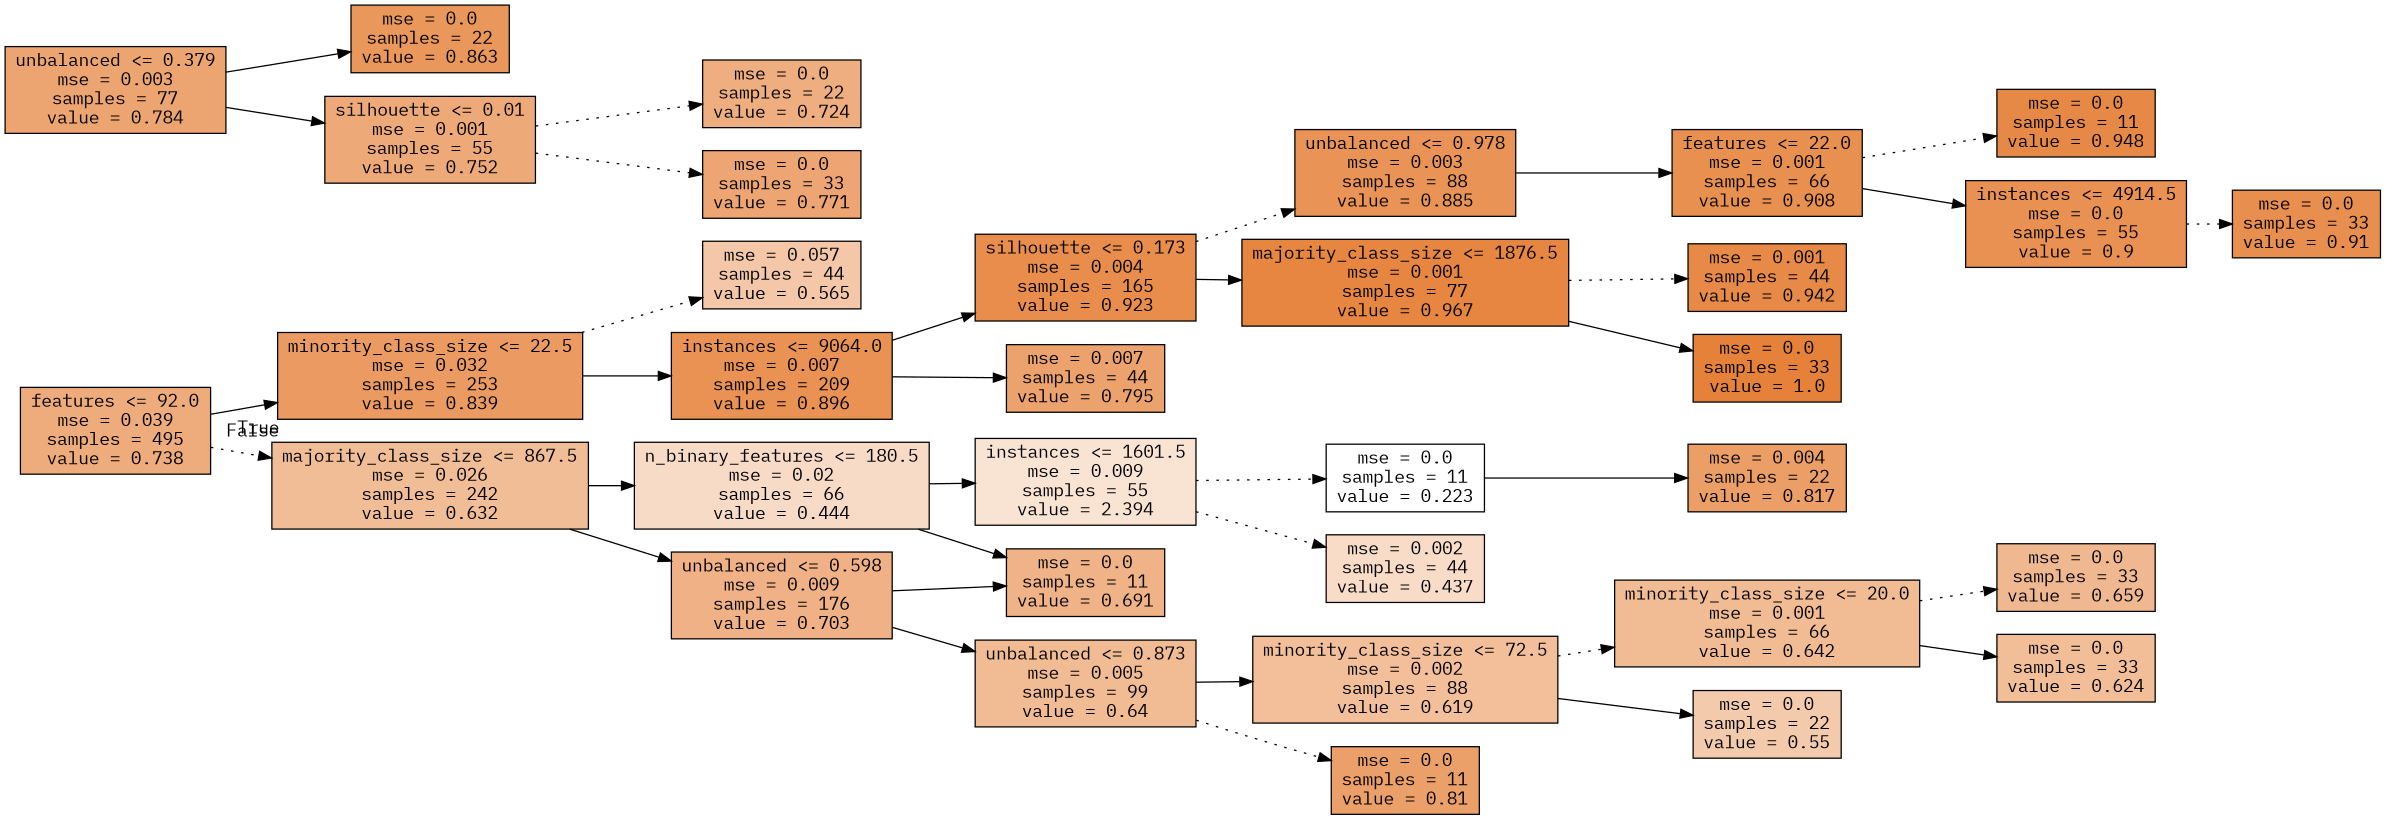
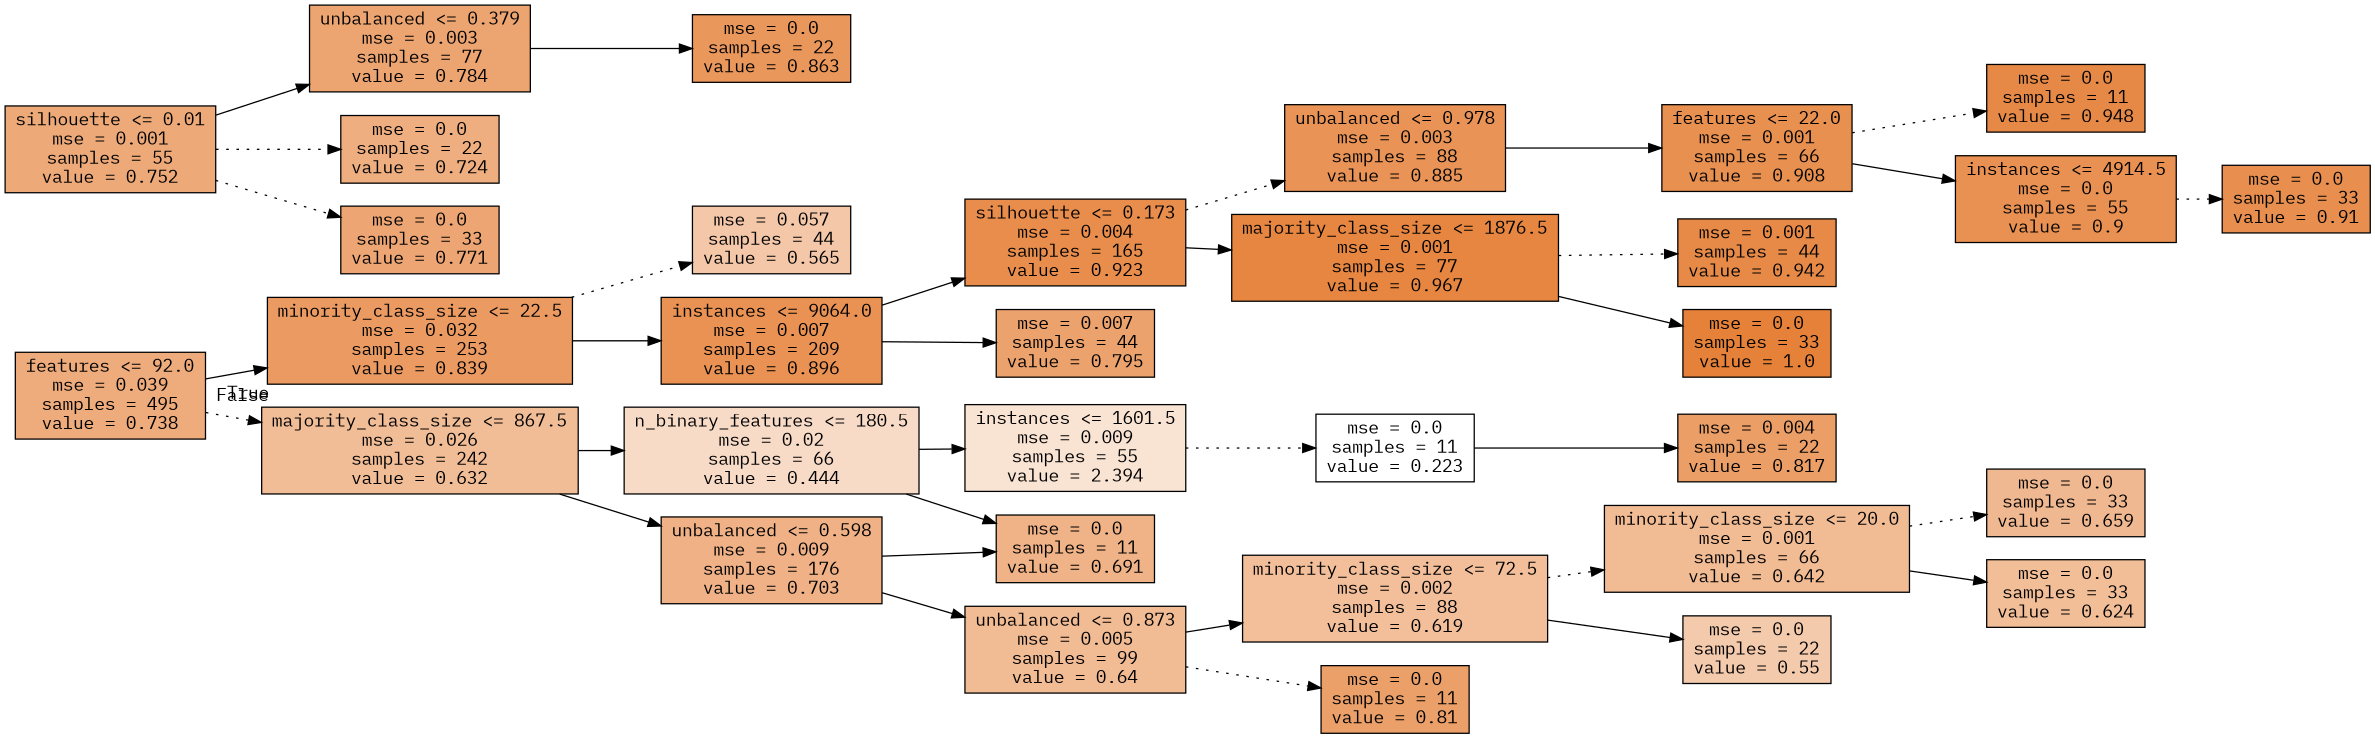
(269, 114) -> (257, 102)
(1405, 569) -> none
